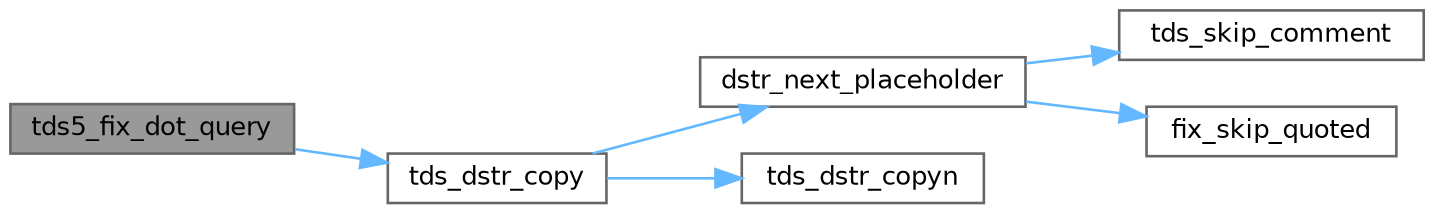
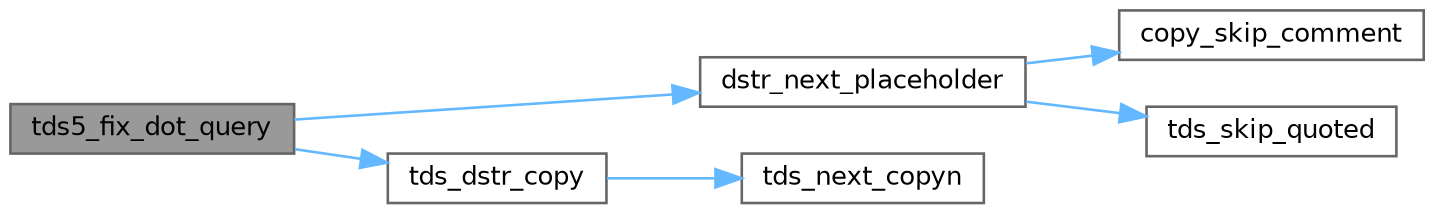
(1271, 35) -> (1271, 35)
(1271, 131) -> (1271, 131)
(667, 134) -> (483, 107)
(863, 178) -> (863, 178)
